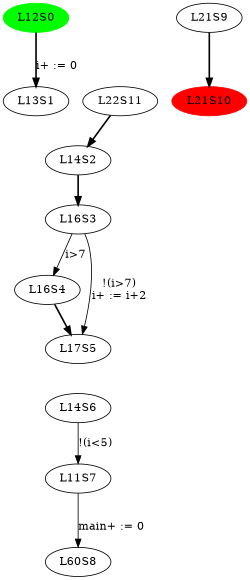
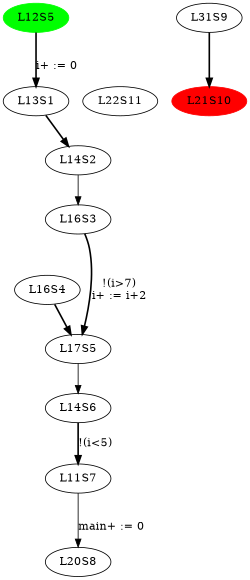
(36, 18) -> (36, 18)
(209, 18) -> (209, 18)
(102, 127) -> (55, 127)
(78, 186) -> (78, 186)
(64, 251) -> none
(91, 280) -> (91, 280)
none -> (78, 375)
(78, 439) -> (78, 439)
(78, 562) -> (78, 562)
